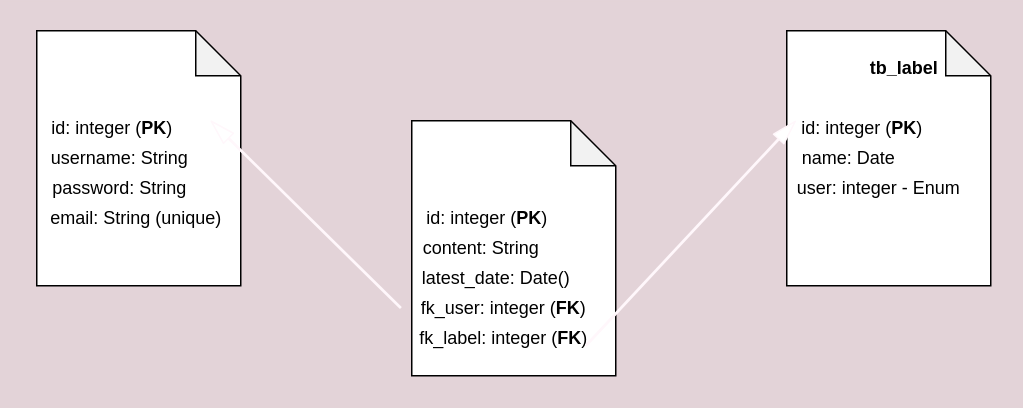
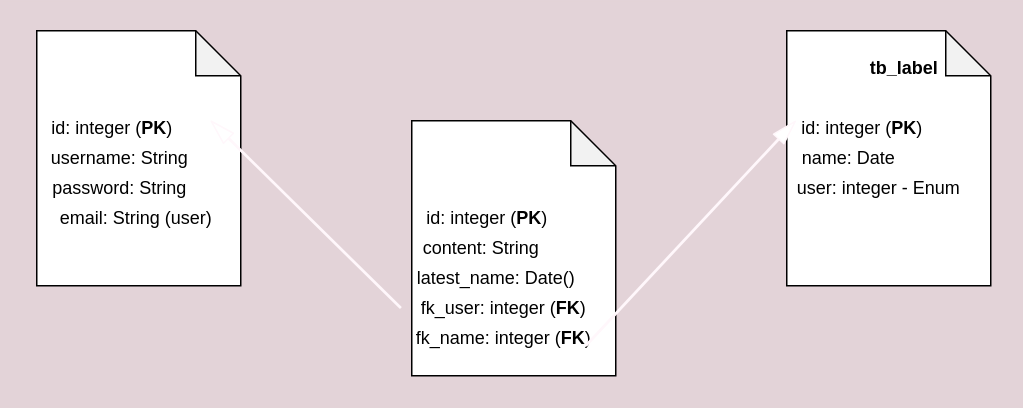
(137, 218) -> (137, 218)
(497, 278) -> (497, 278)
(504, 338) -> (504, 338)
